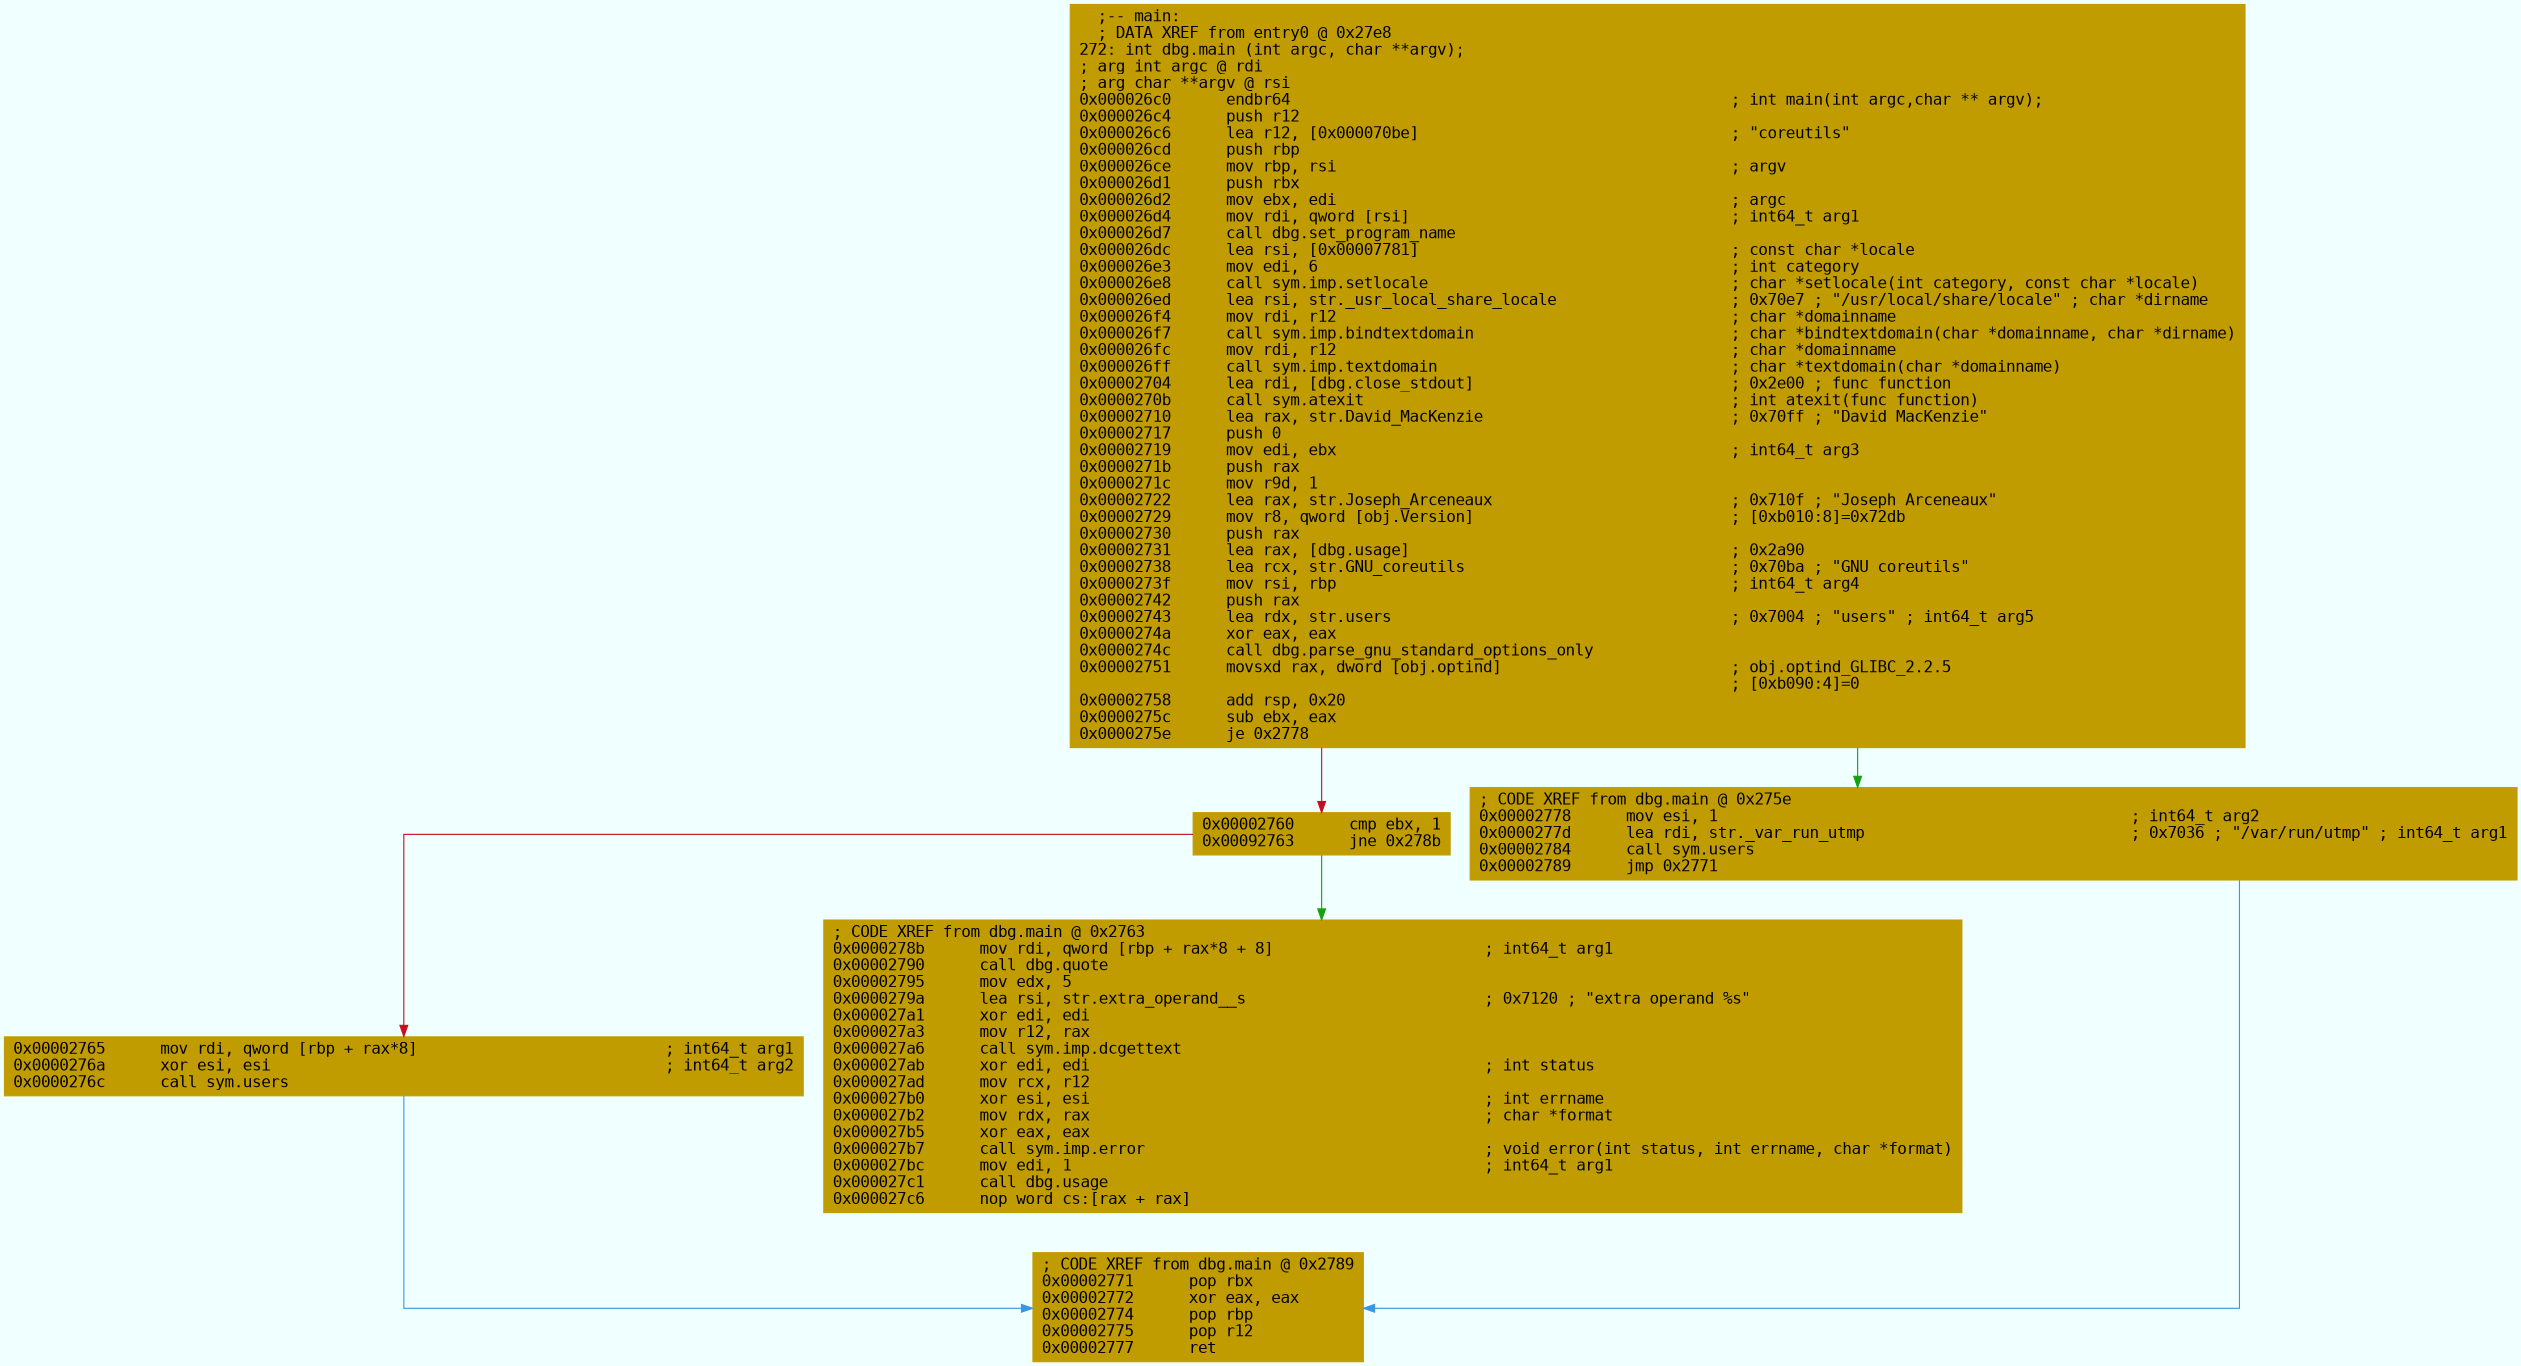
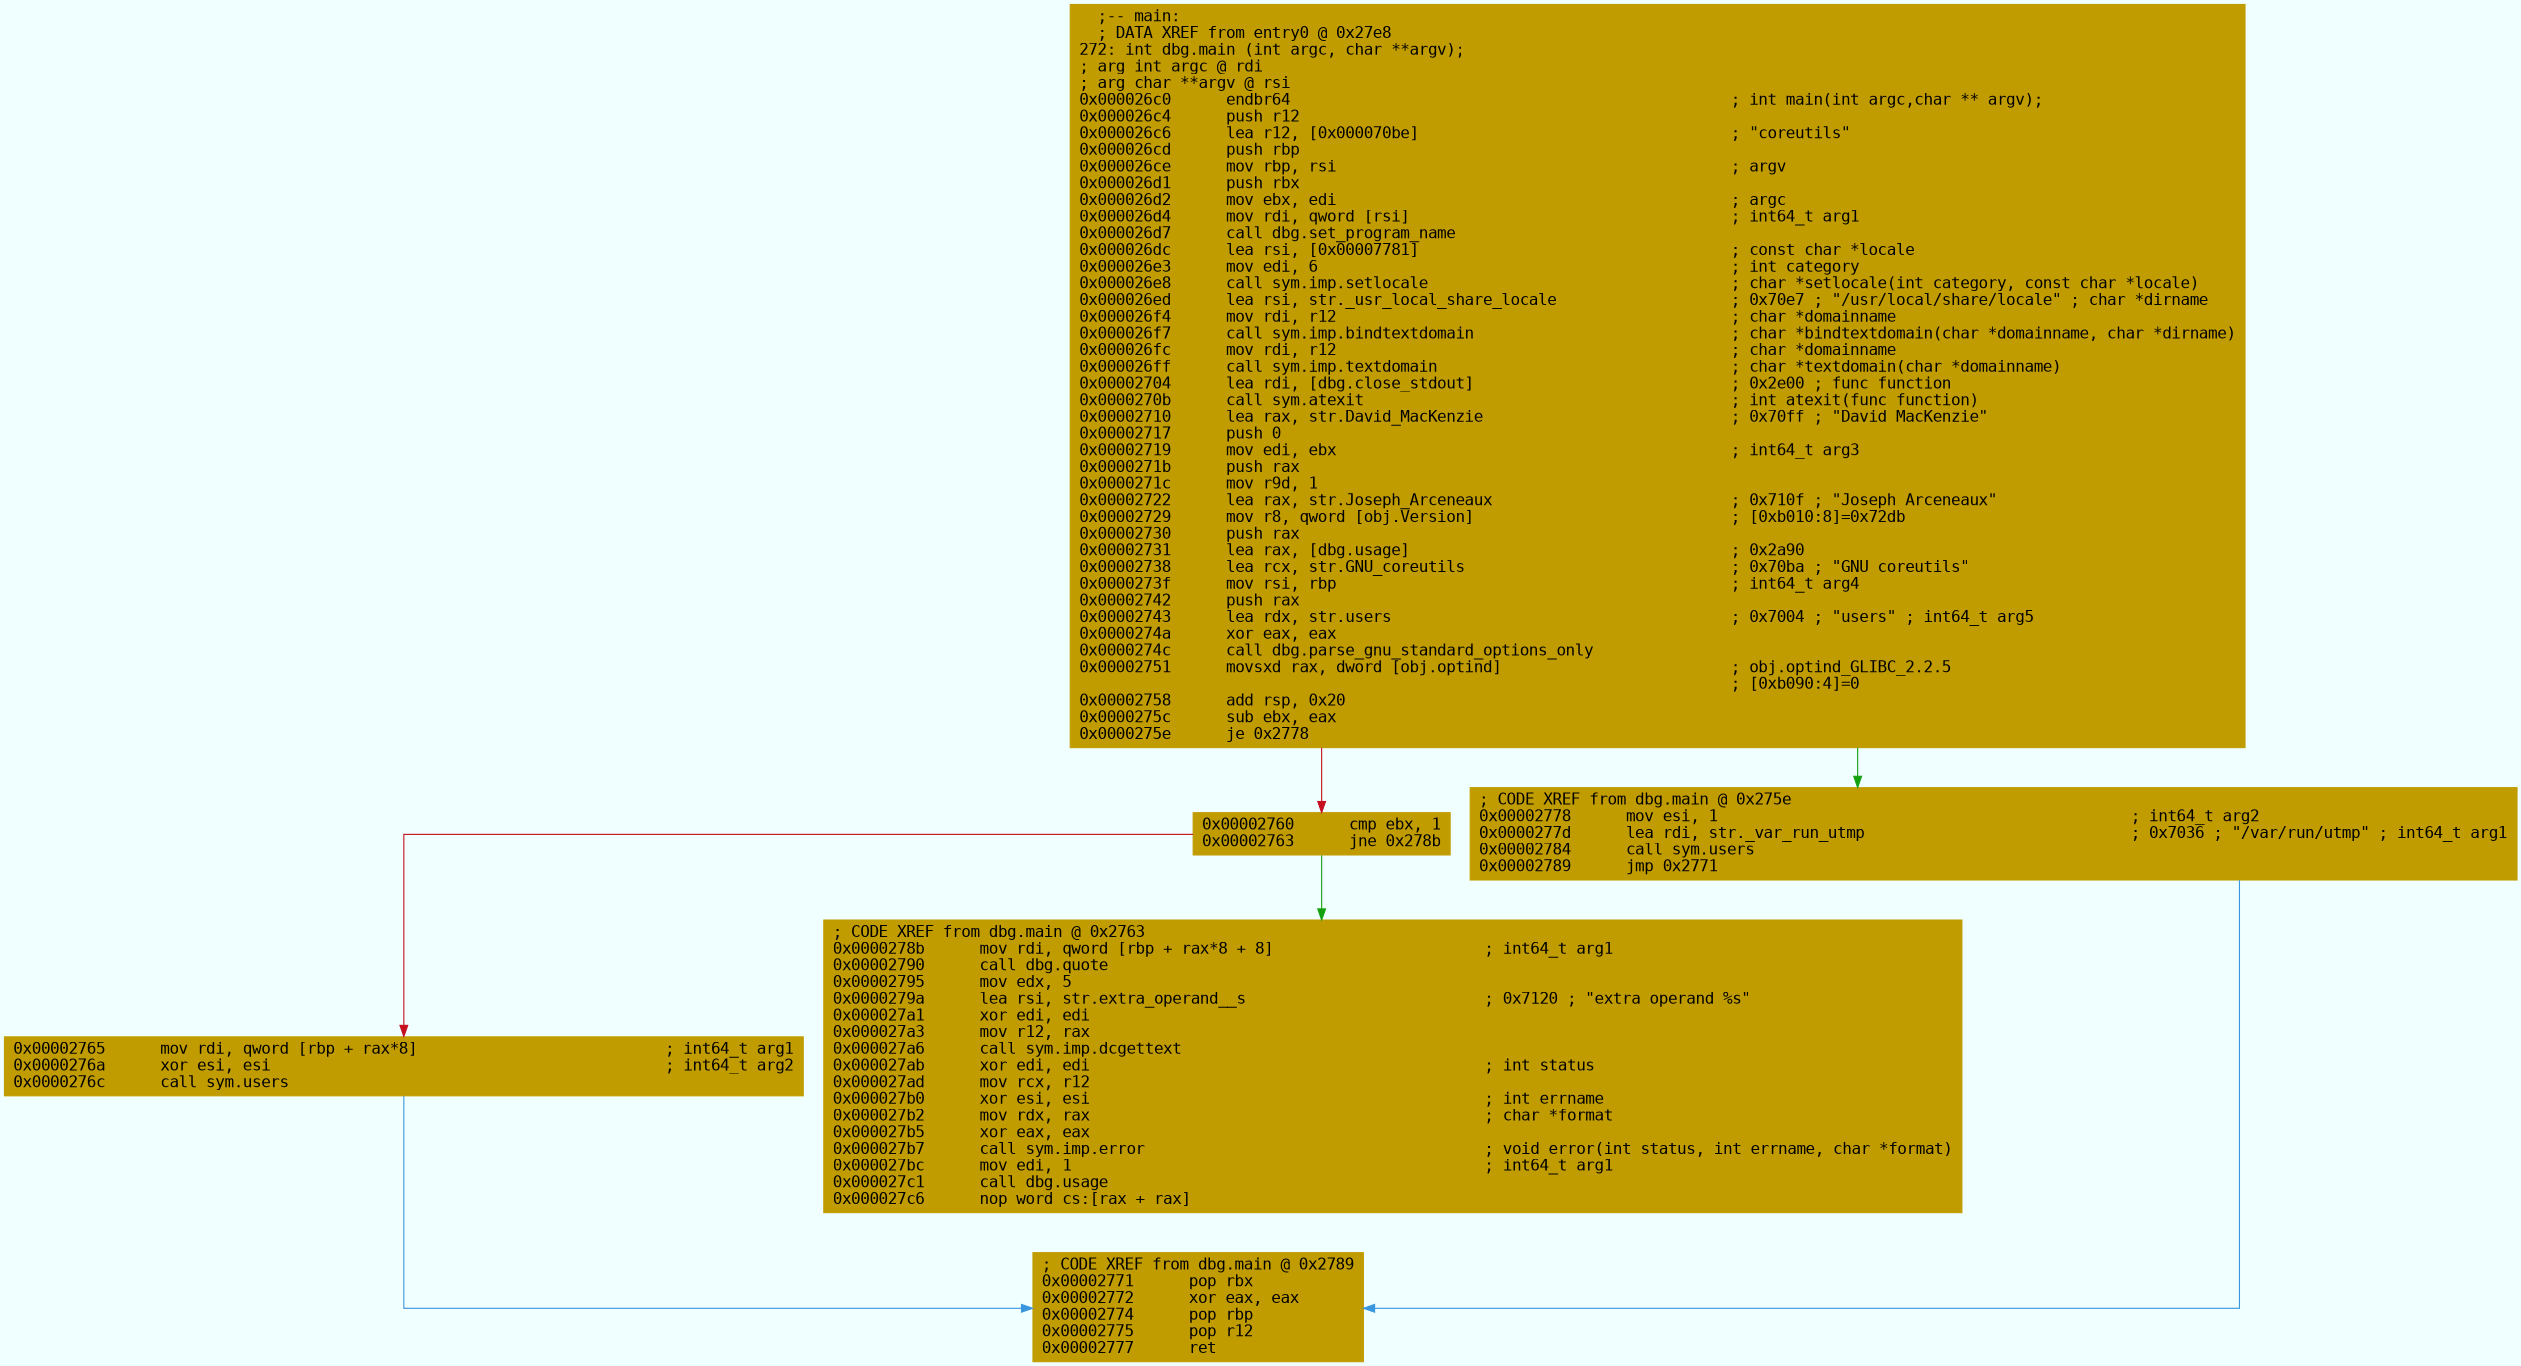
(1322, 834) -> (1322, 834)
